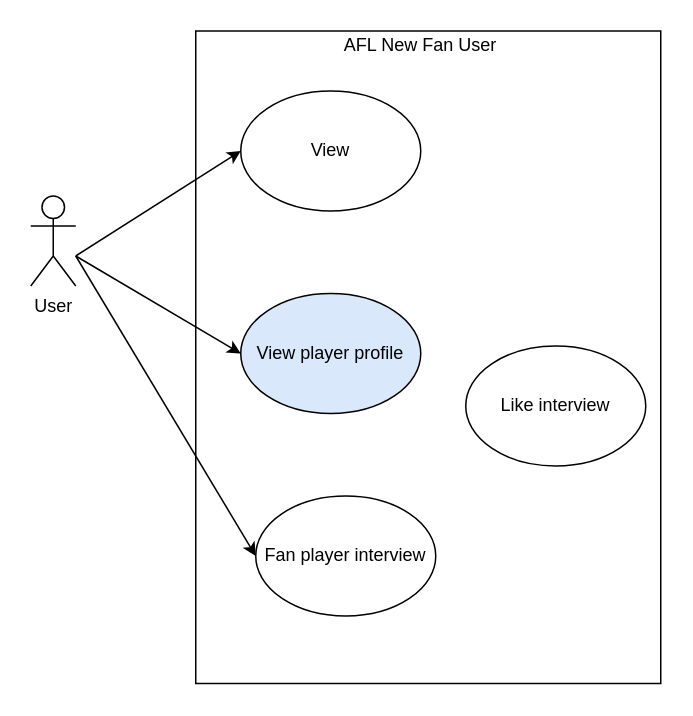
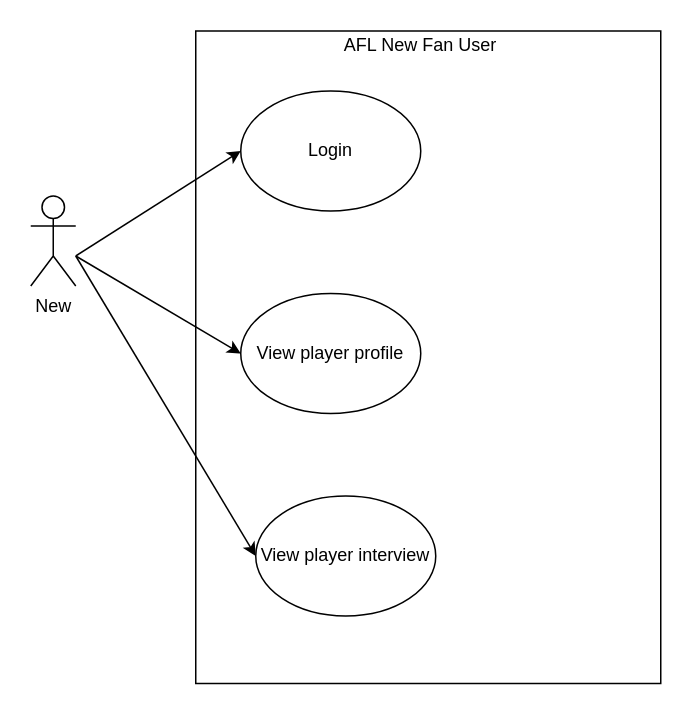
(331, 151) -> (331, 151)
(54, 307) -> (54, 307)
(331, 353) -> (331, 353)
(556, 406) -> none
(346, 556) -> (346, 556)
